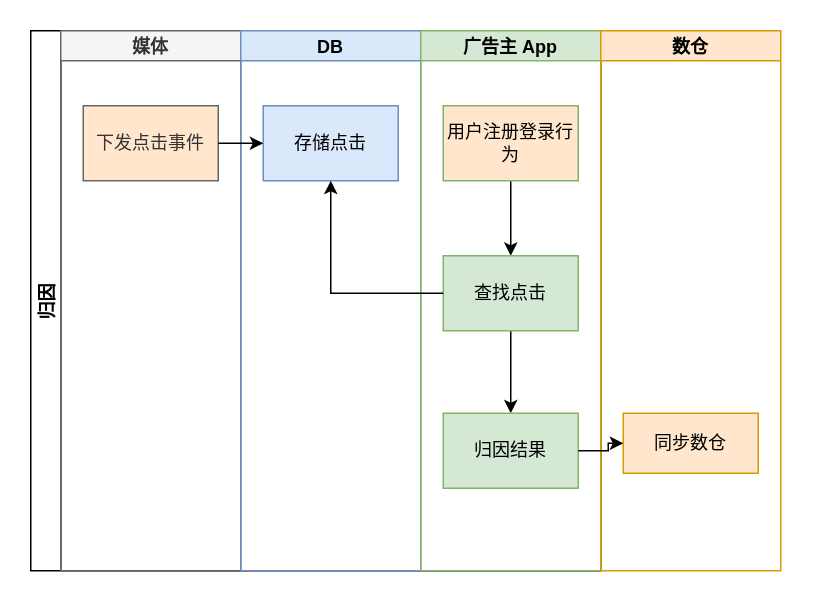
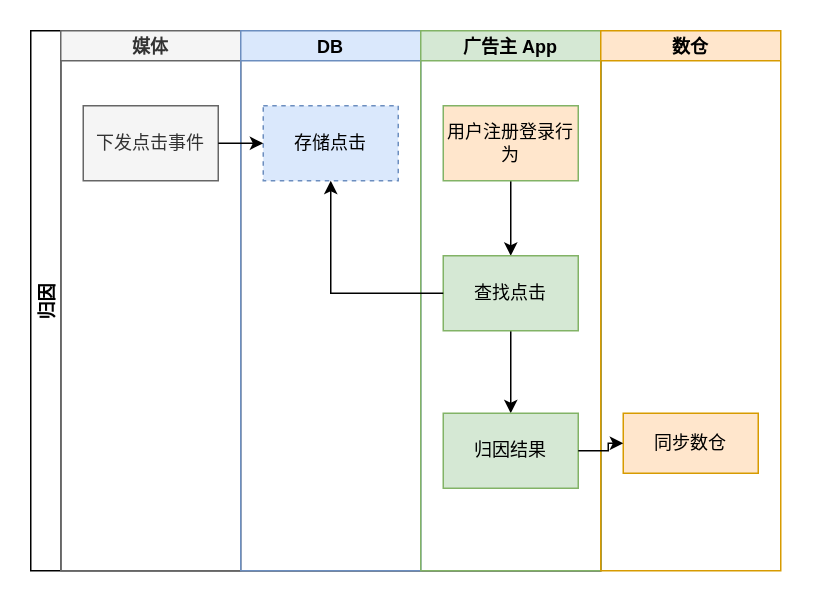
(151, 143) -> (151, 143)
(331, 143) -> (331, 143)
